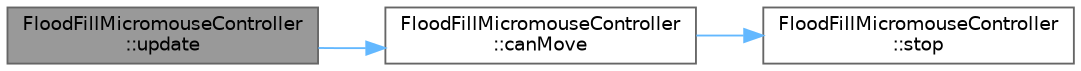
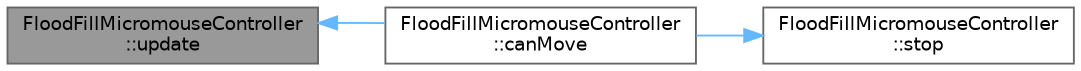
(342, 48) -> (361, 23)
